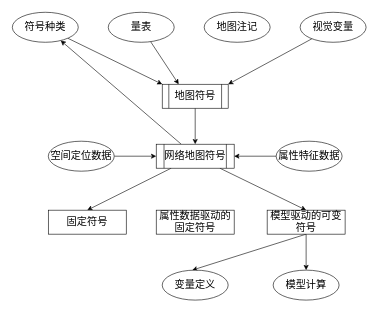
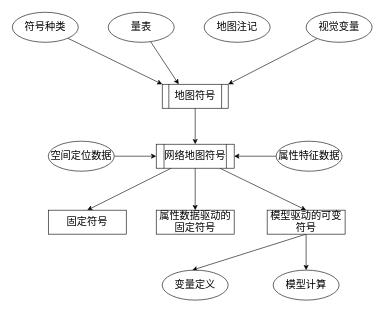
(333, 27) -> (339, 27)
(123, 94) -> (195, 204)
